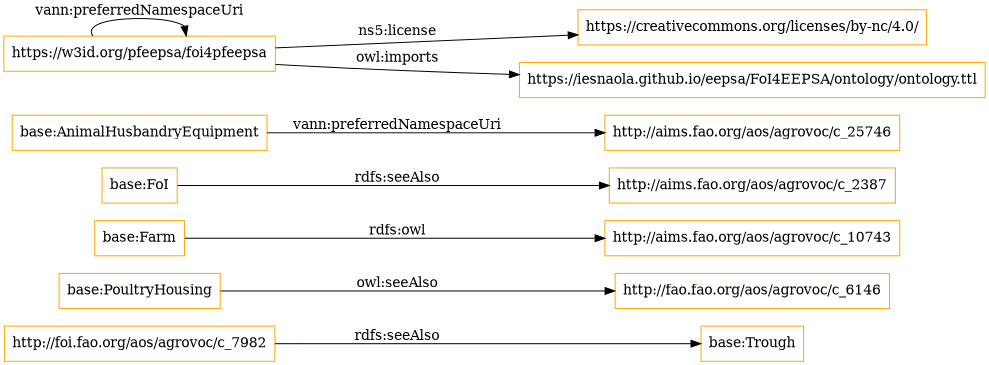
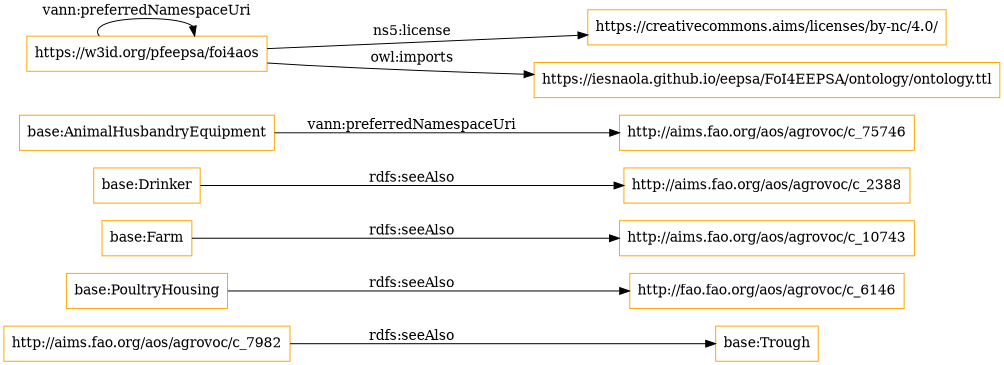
(752, 27) -> (767, 27)
(140, 54) -> (147, 54)
(752, 133) -> (767, 133)
(140, 186) -> (147, 186)
(752, 186) -> (767, 186)
(397, 231) -> (412, 231)
(397, 284) -> (412, 284)
(140, 344) -> (147, 344)
